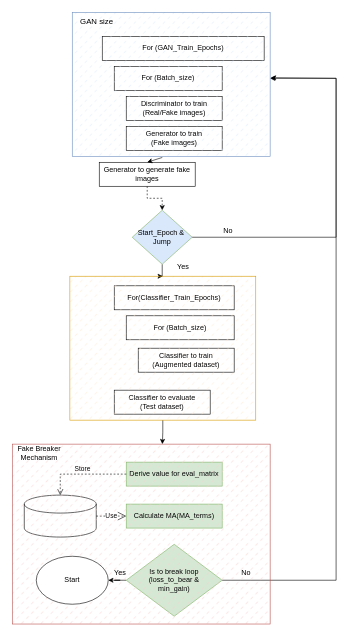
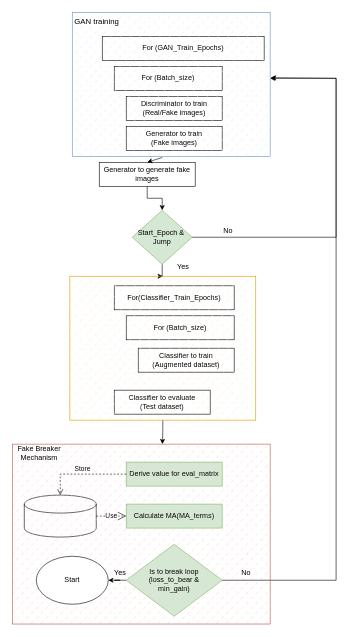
(97, 21) -> (97, 21)
(152, 198) -> (152, 198)
(162, 237) -> (162, 237)
